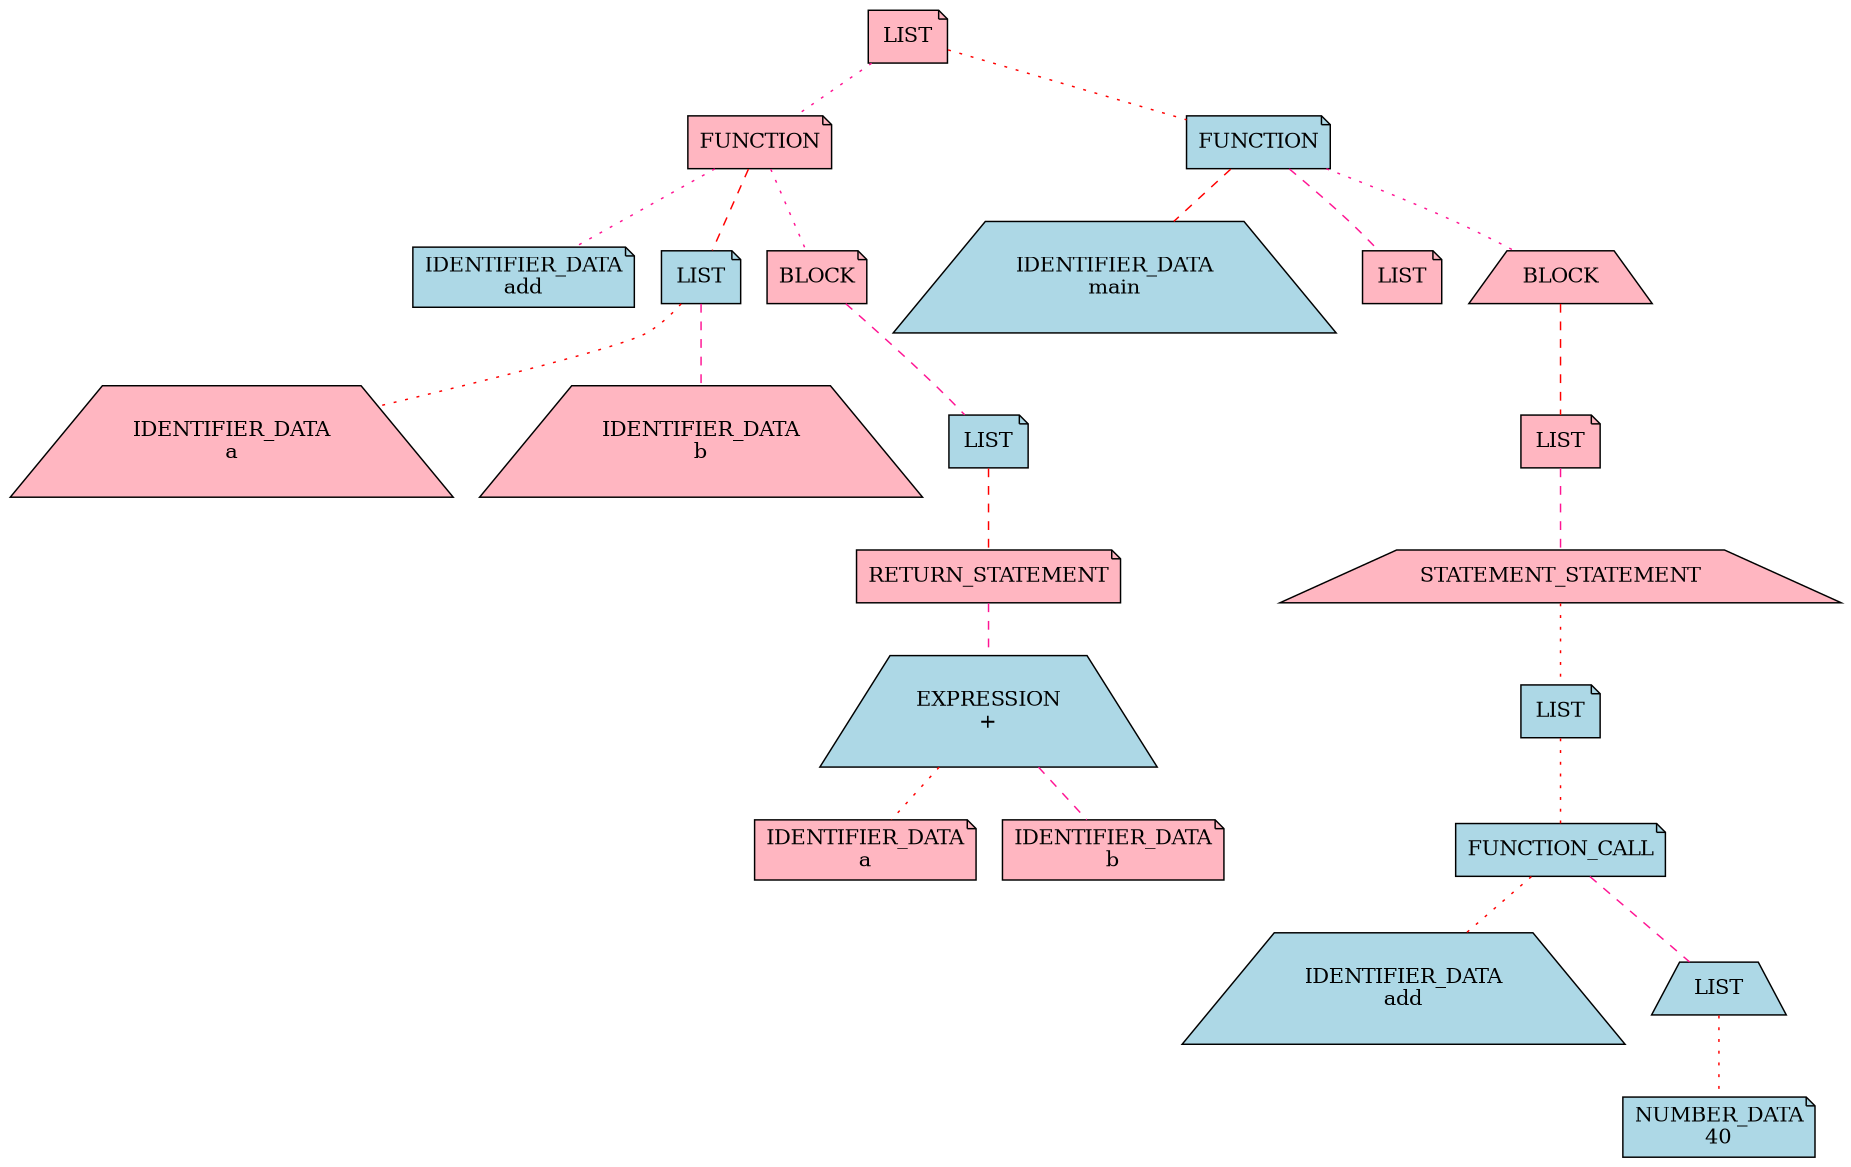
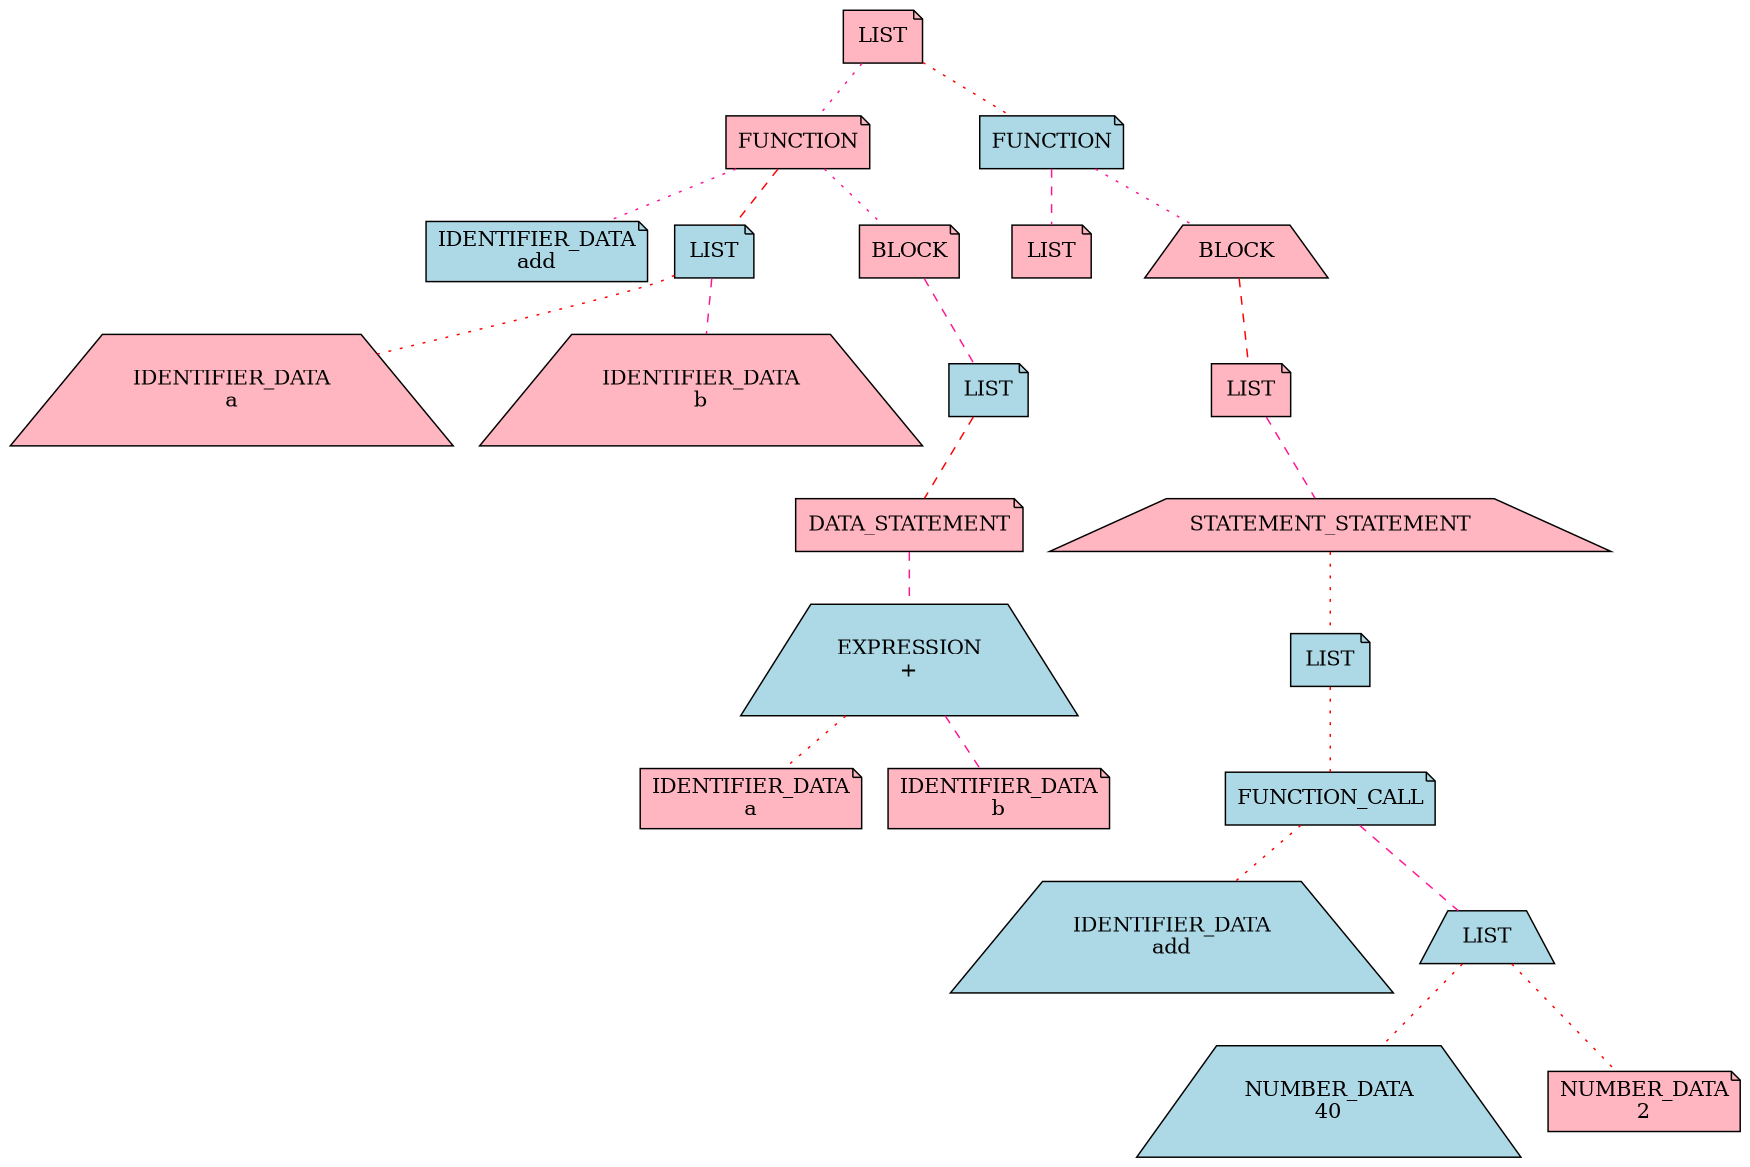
(1115, 277) -> none
(989, 576) -> (909, 525)
none -> (1644, 1101)
(1719, 1127) -> (1329, 1101)
